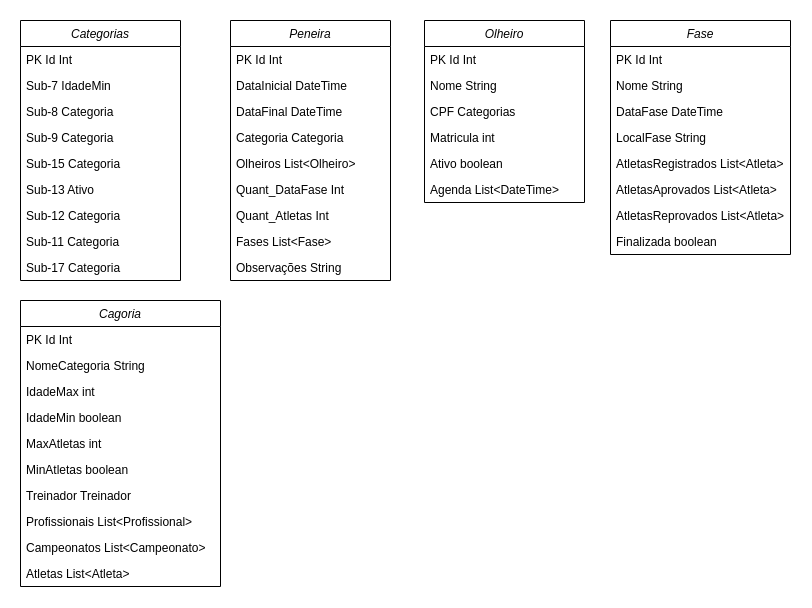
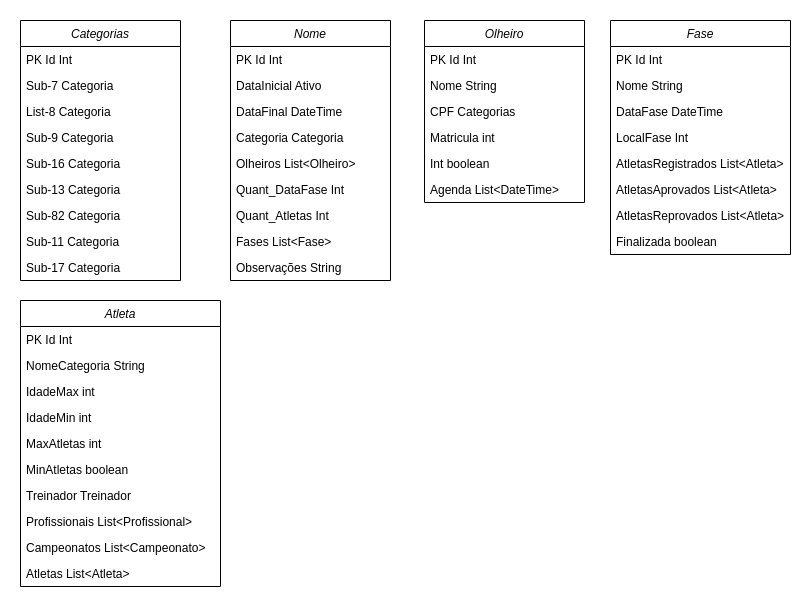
(310, 34) -> (310, 34)
(70, 86) -> (73, 86)
(295, 86) -> (285, 86)
(73, 112) -> (75, 112)
(665, 138) -> (657, 138)
(77, 164) -> (77, 164)
(469, 164) -> (464, 164)
(63, 190) -> (77, 190)
(77, 216) -> (77, 216)
(120, 314) -> (120, 314)
(75, 418) -> (62, 418)
